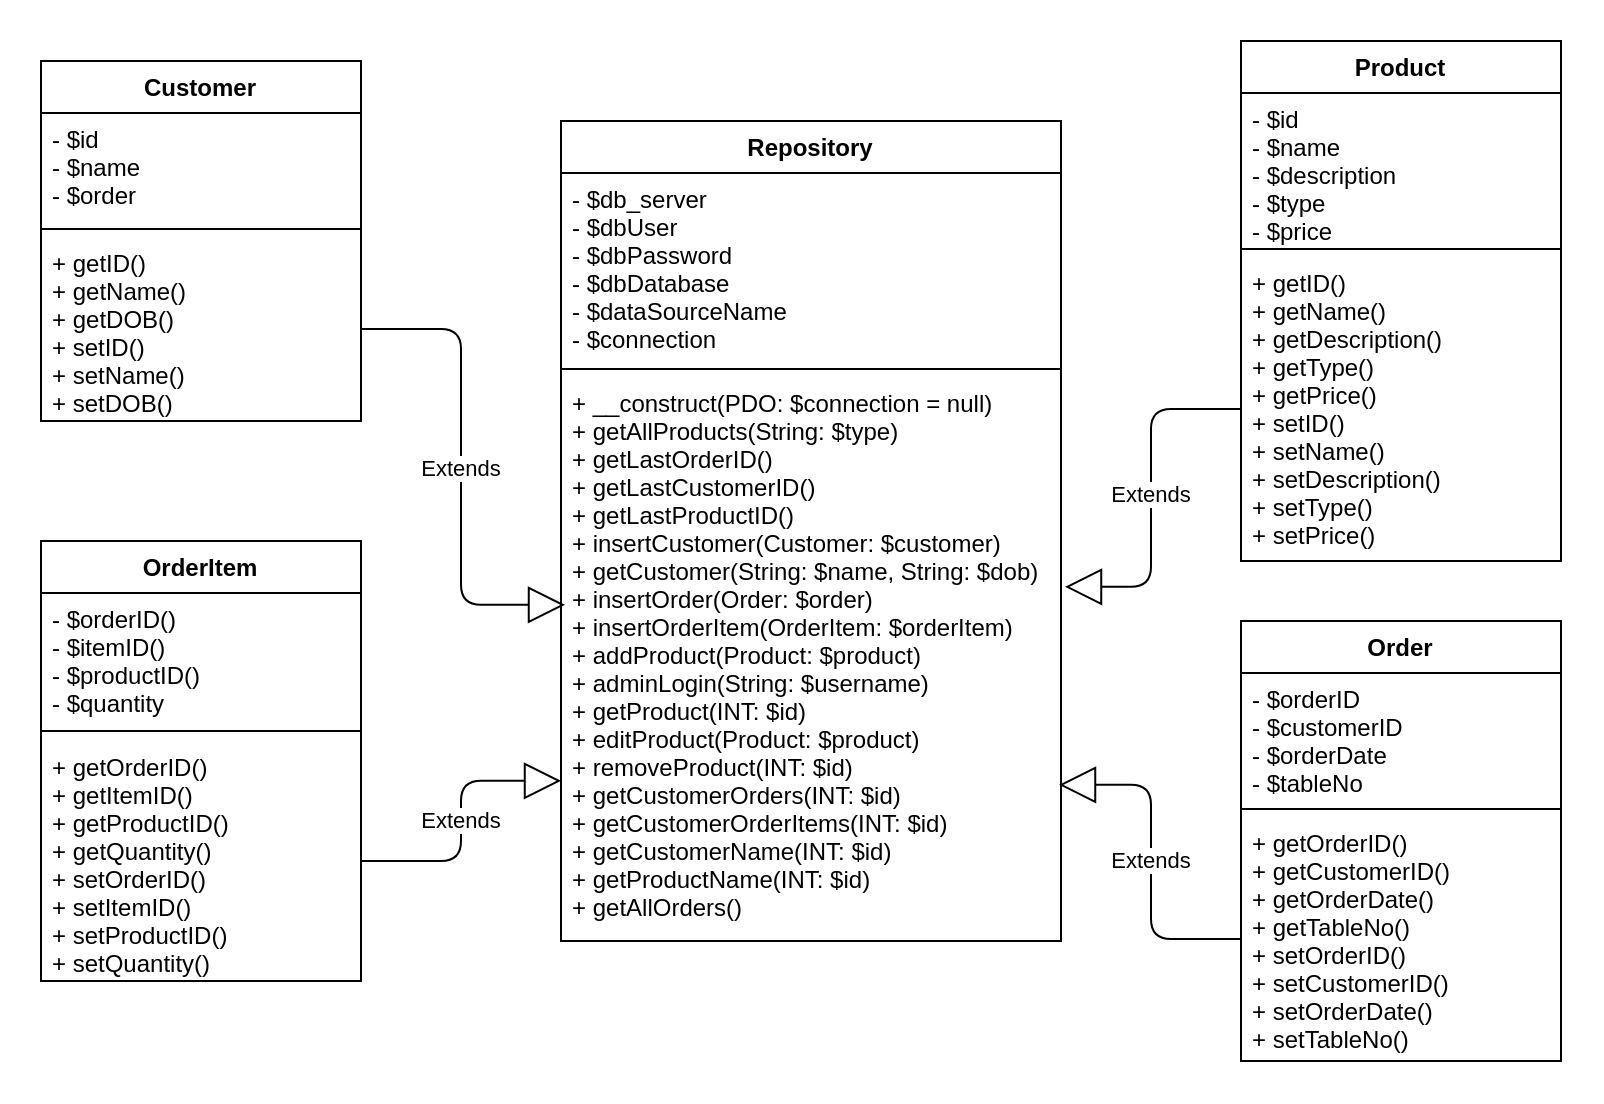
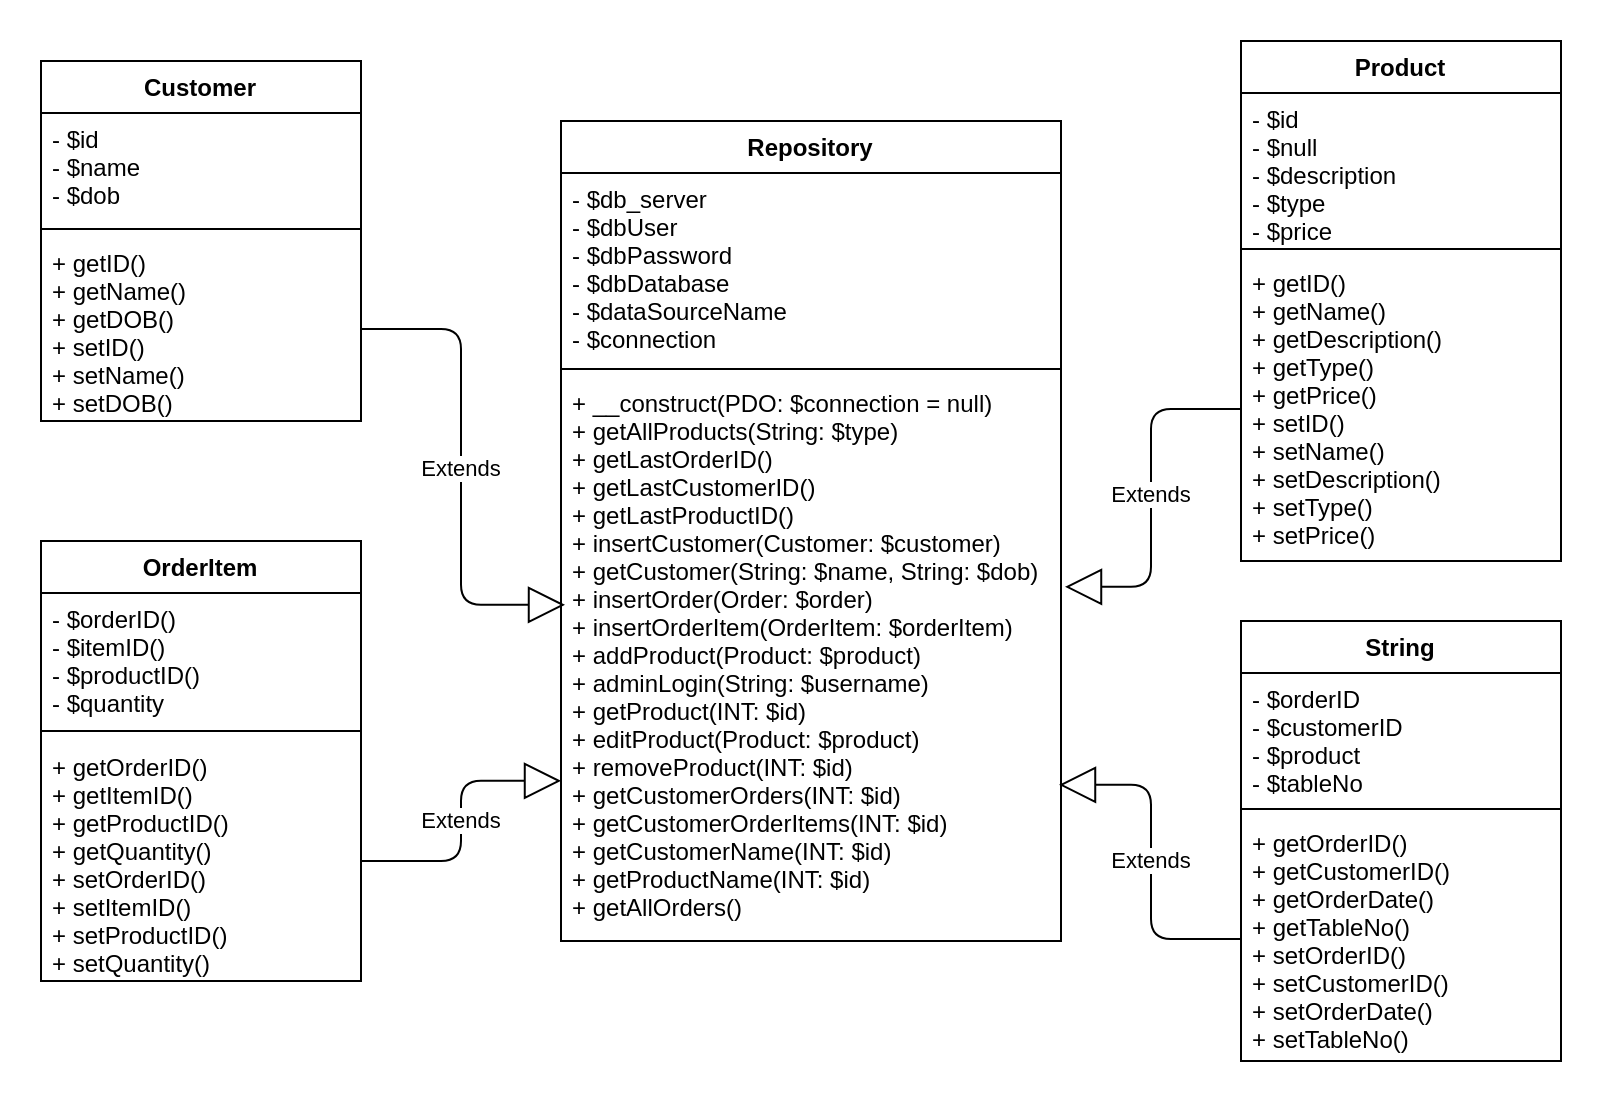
(1279, 120) -> (1279, 120)
(79, 140) -> (79, 140)
(1400, 648) -> (1400, 648)
(1316, 700) -> (1316, 700)
